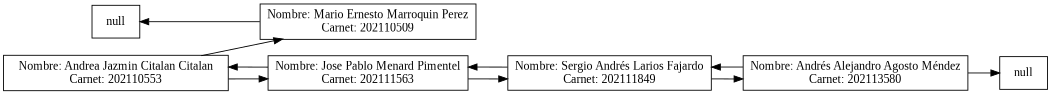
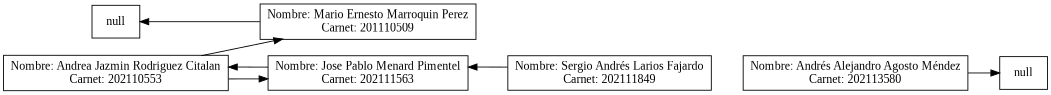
(368, 22) -> (368, 22)
(732, 67) -> none
(116, 73) -> (116, 73)
(483, 79) -> none
(723, 79) -> none
